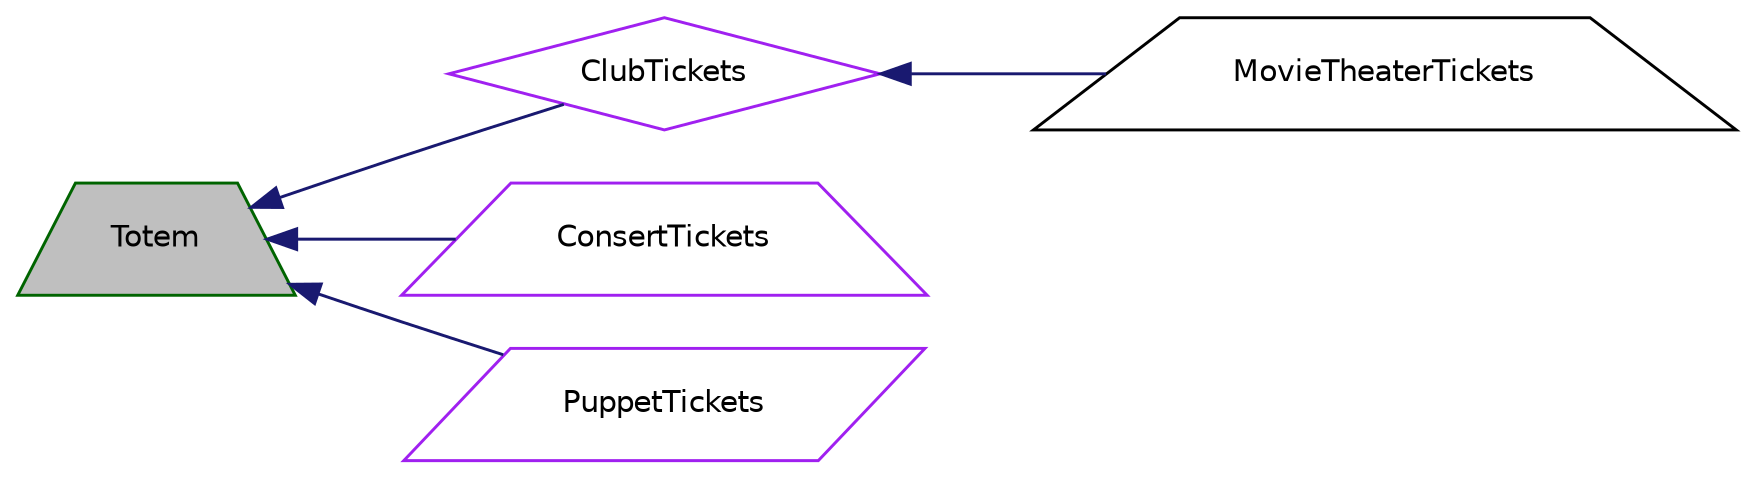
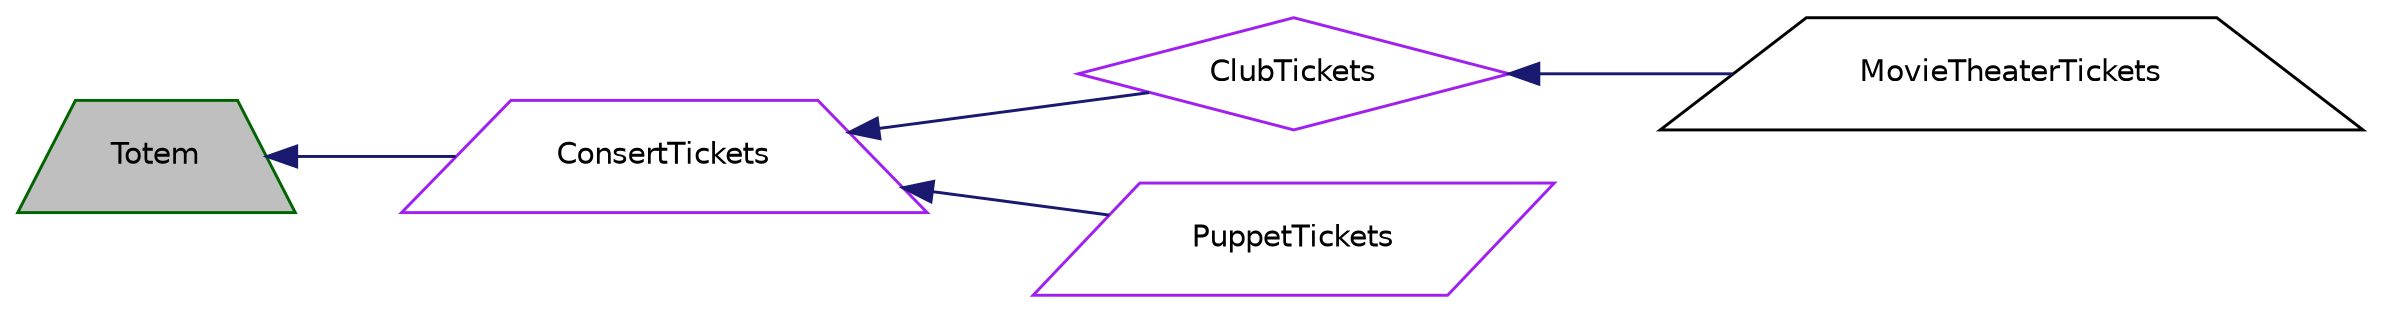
(422, 150) -> (1014, 111)
(411, 325) -> (1021, 203)
